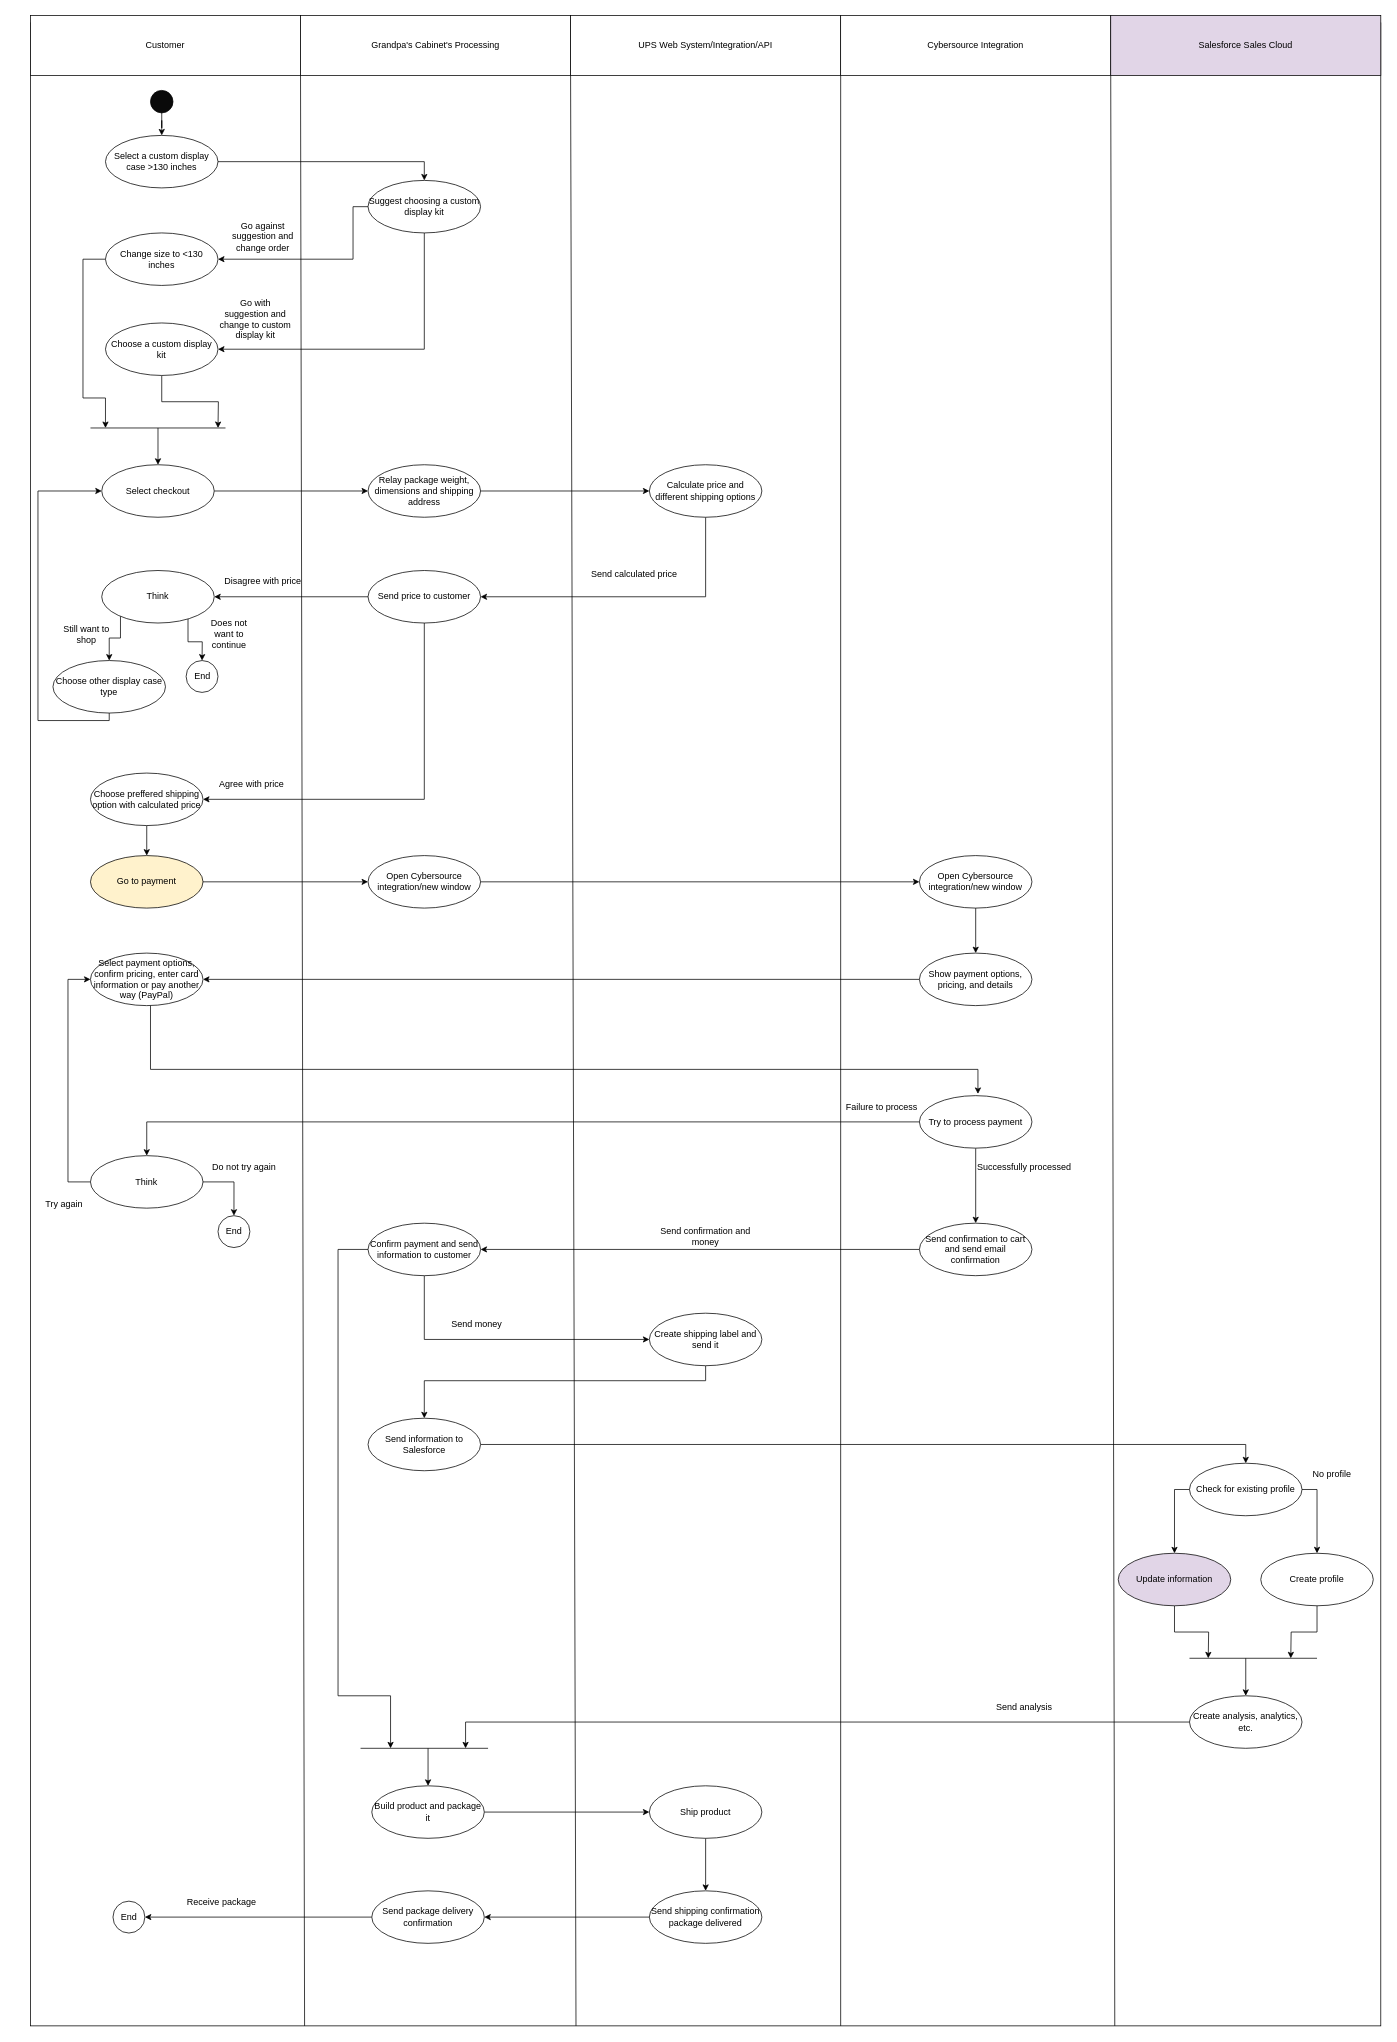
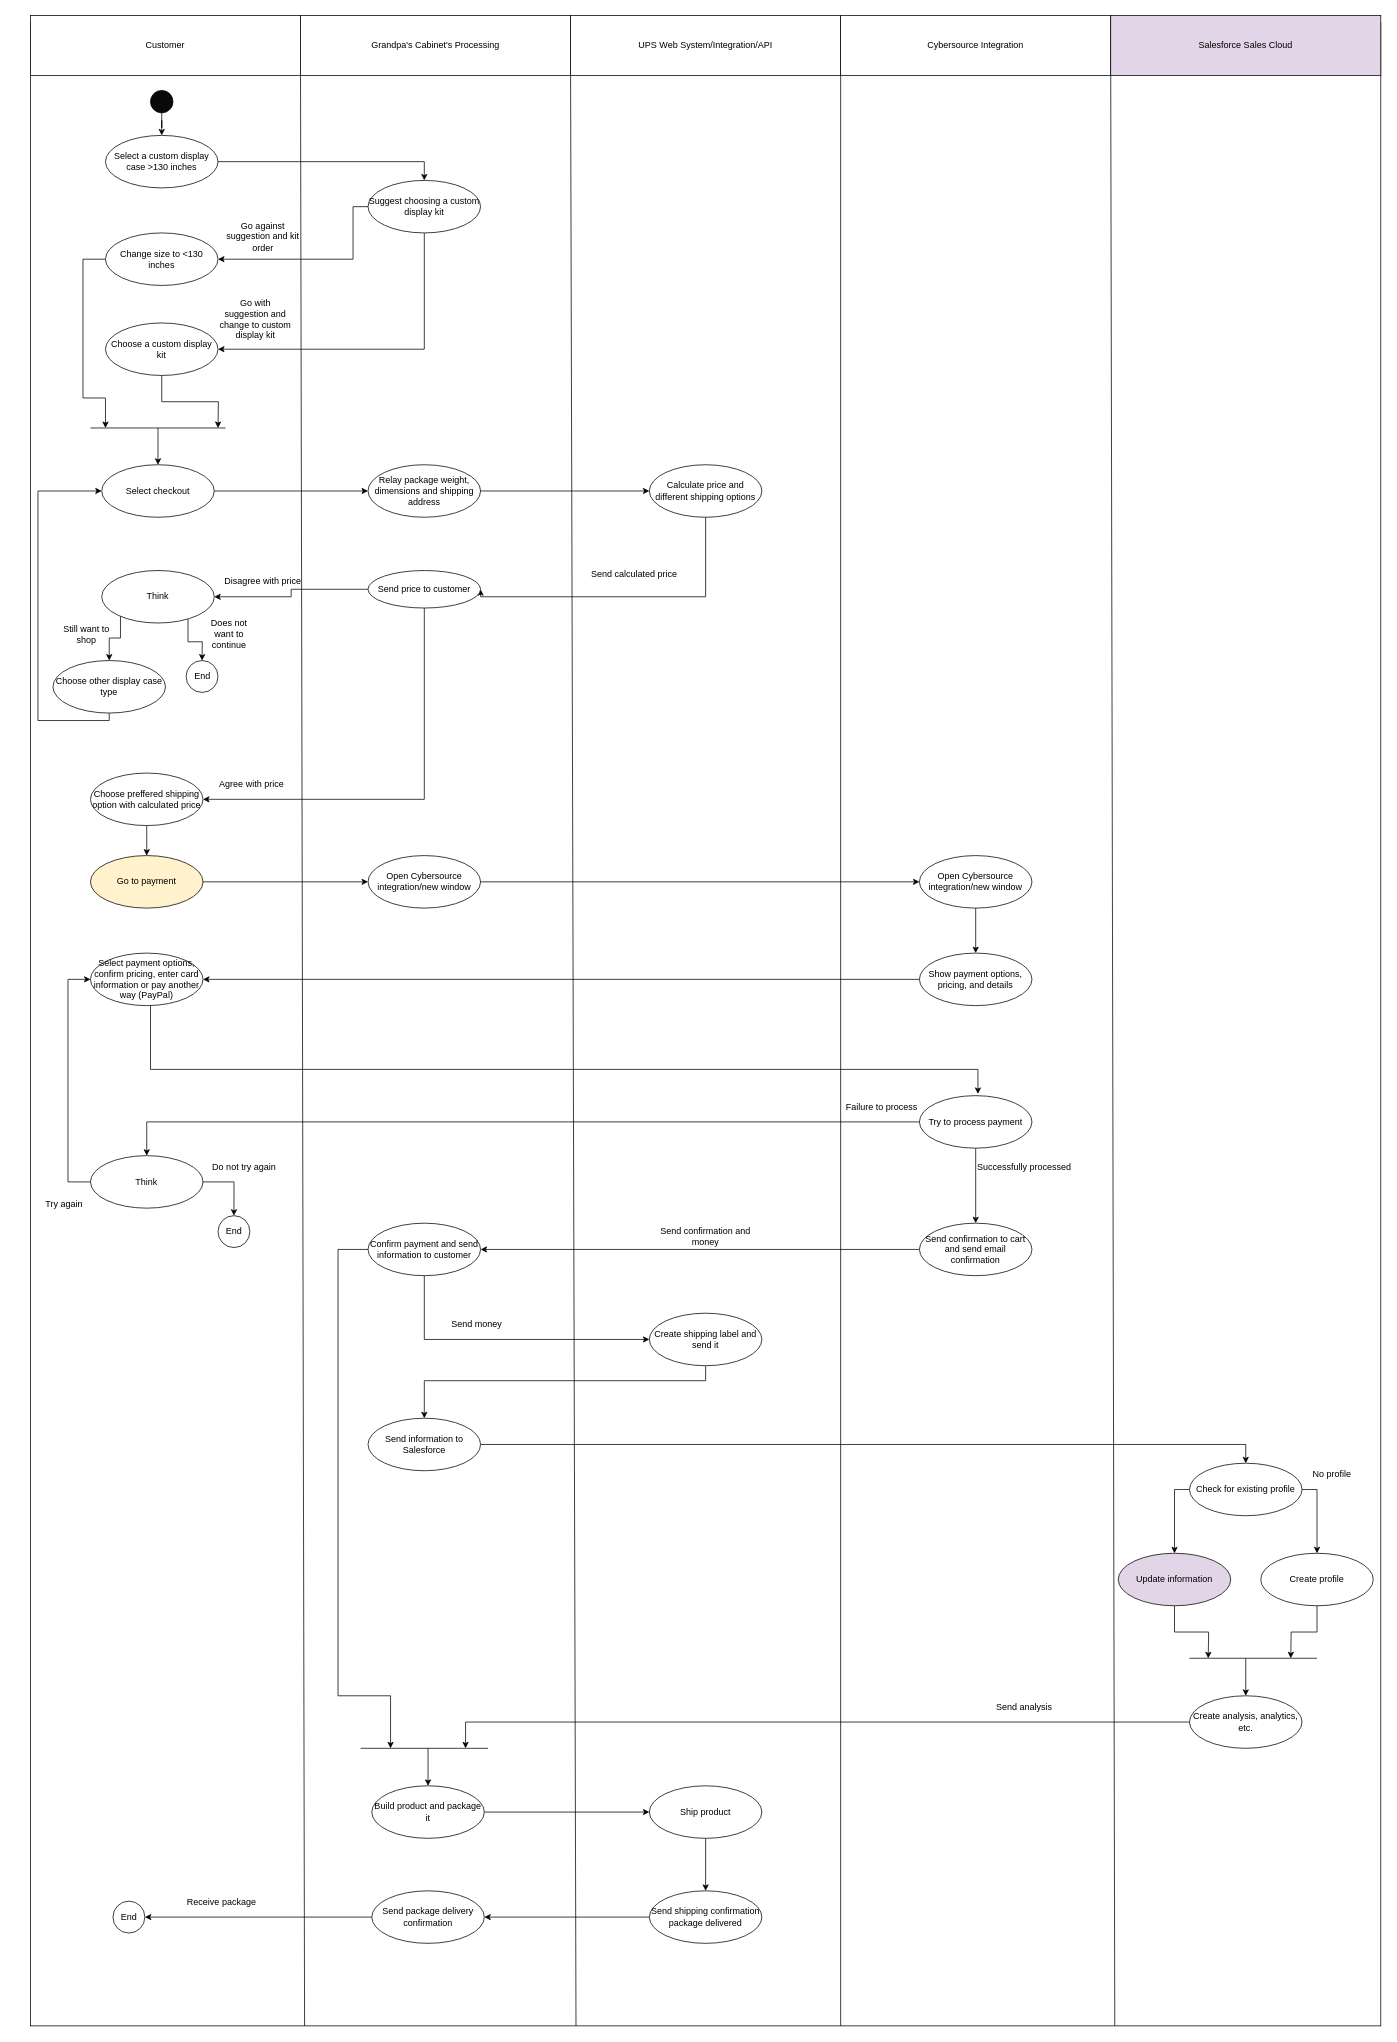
(263, 237) -> (263, 237)
(424, 597) -> (424, 589)
